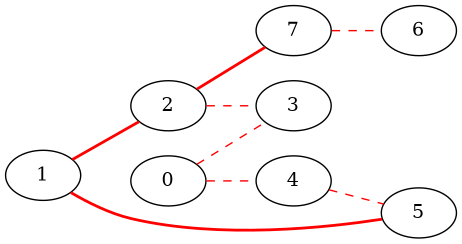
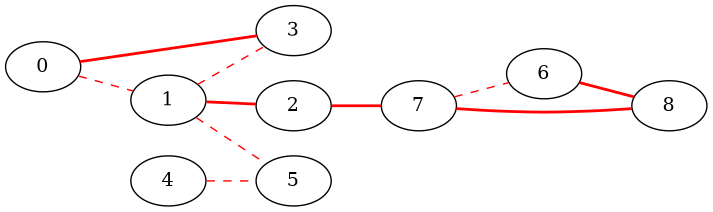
(231, 106) -> (231, 65)
none -> (669, 106)
(231, 143) -> (168, 49)
(231, 181) -> (106, 84)
(224, 230) -> (231, 141)
